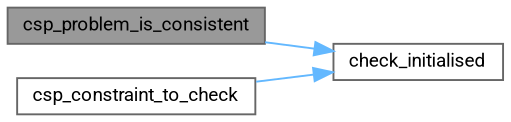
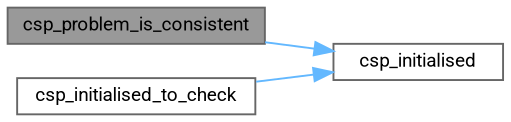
(418, 62) -> (418, 62)
(136, 96) -> (136, 96)
